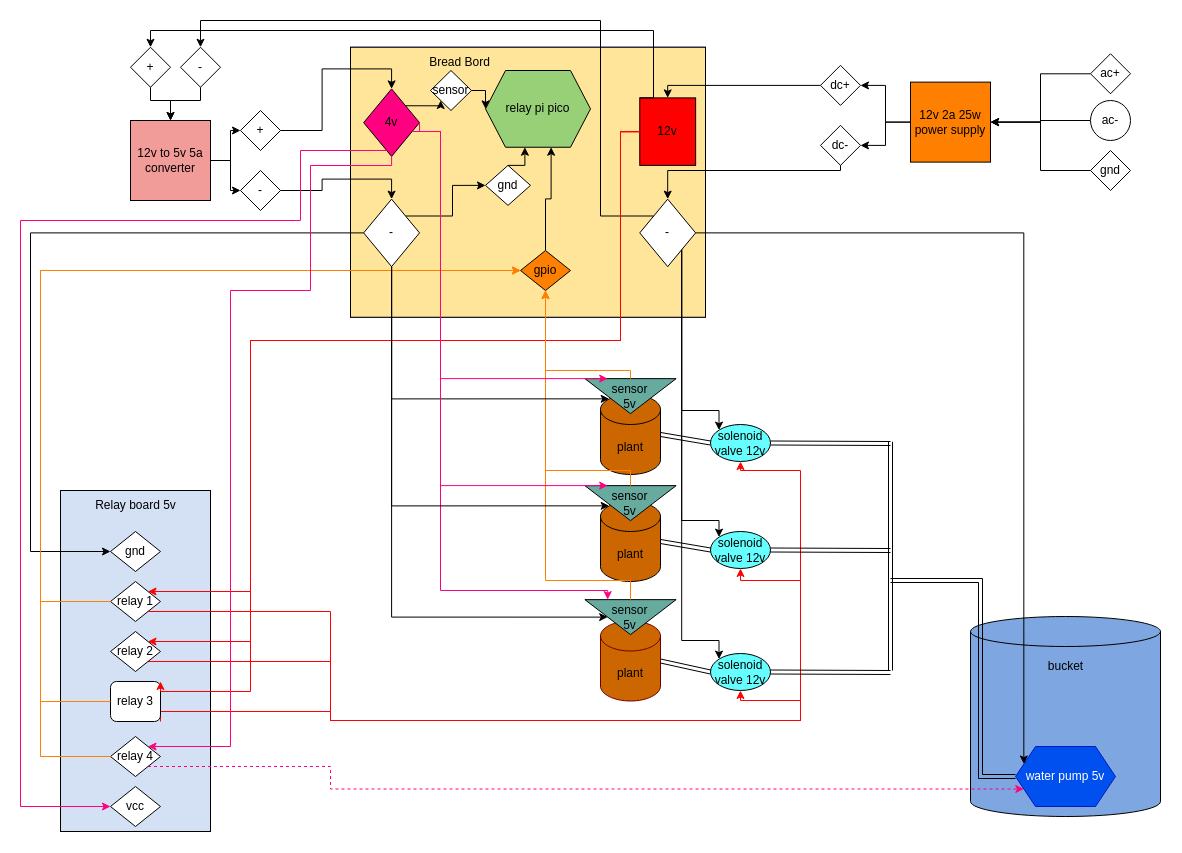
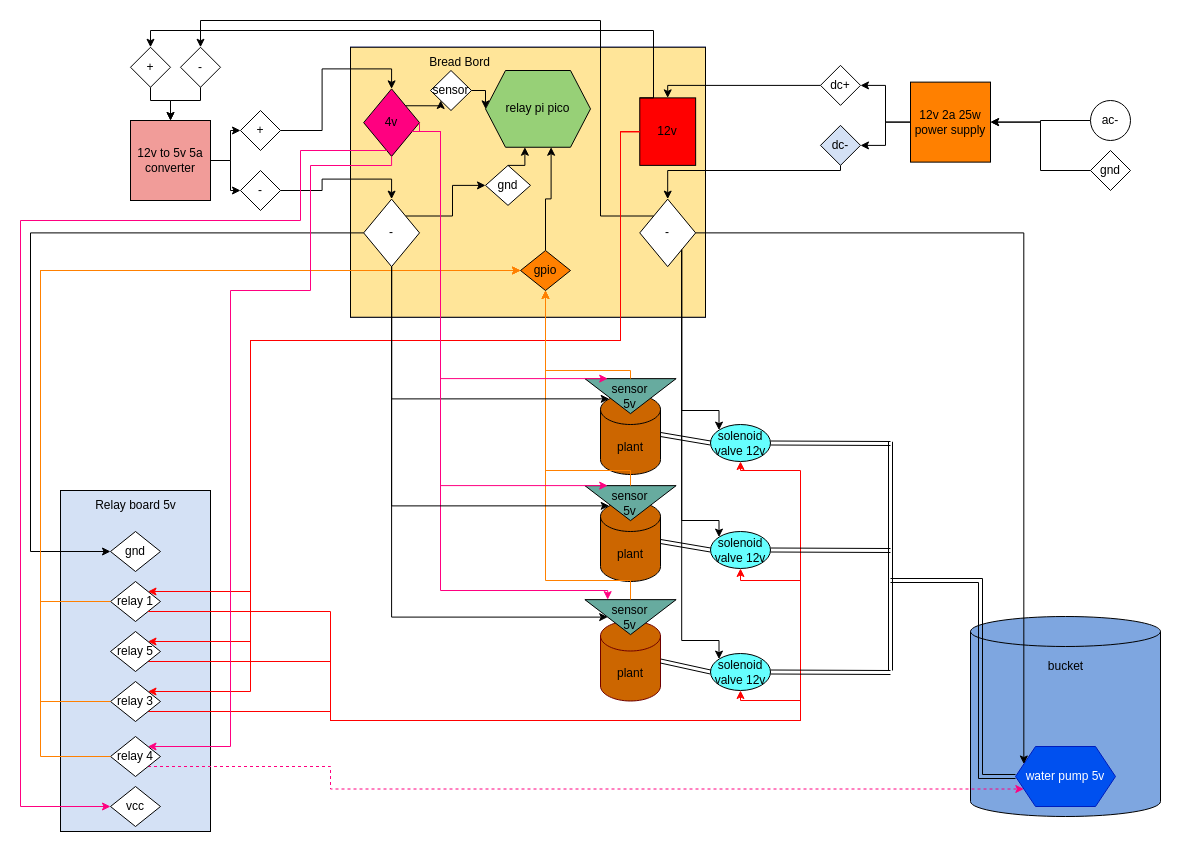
(1044, 74) -> none
(1111, 74) -> none
(841, 145) -> (841, 145)
(136, 652) -> (136, 652)
(136, 702) -> (136, 702)
